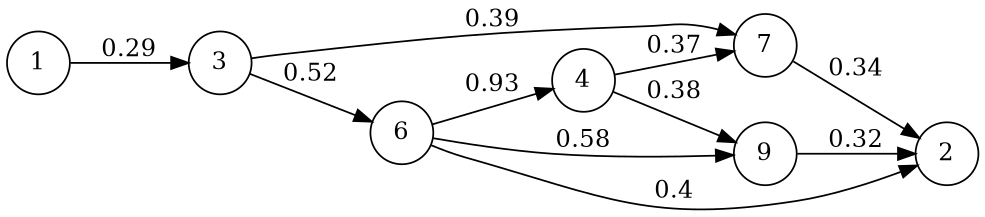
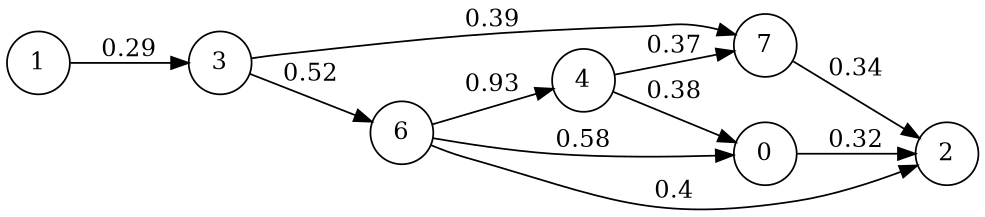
(765, 154) -> (765, 154)
